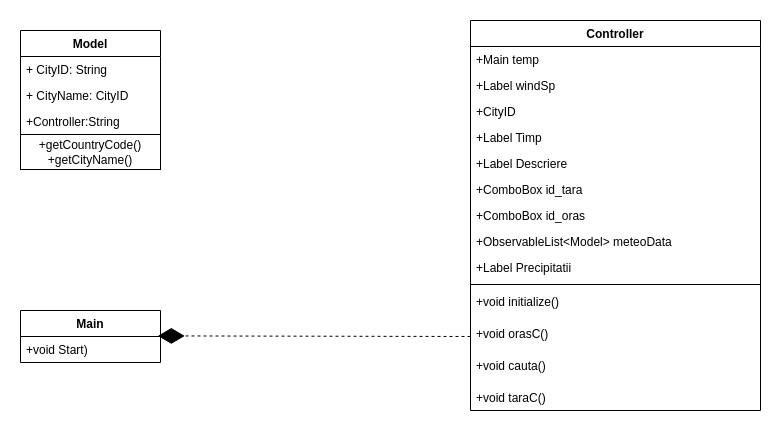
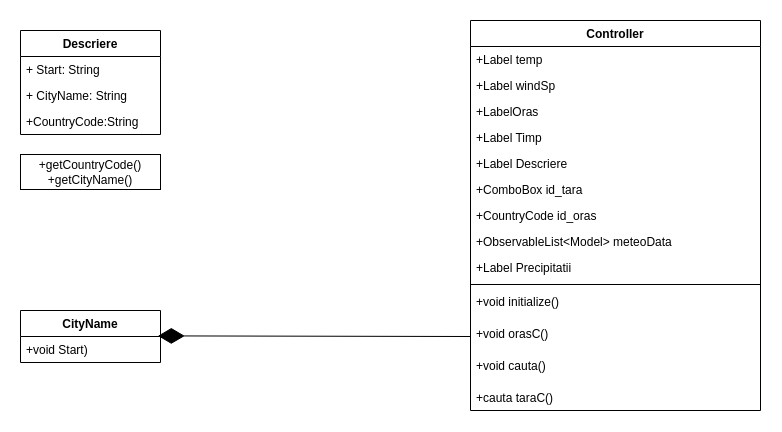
(90, 44) -> (90, 44)
(506, 60) -> (510, 60)
(72, 70) -> (70, 70)
(79, 96) -> (79, 96)
(498, 112) -> (508, 112)
(80, 122) -> (87, 122)
(91, 152) -> (91, 172)
(530, 216) -> (540, 216)
(90, 324) -> (90, 324)
(326, 336) -> (326, 336)
(517, 398) -> (521, 398)
